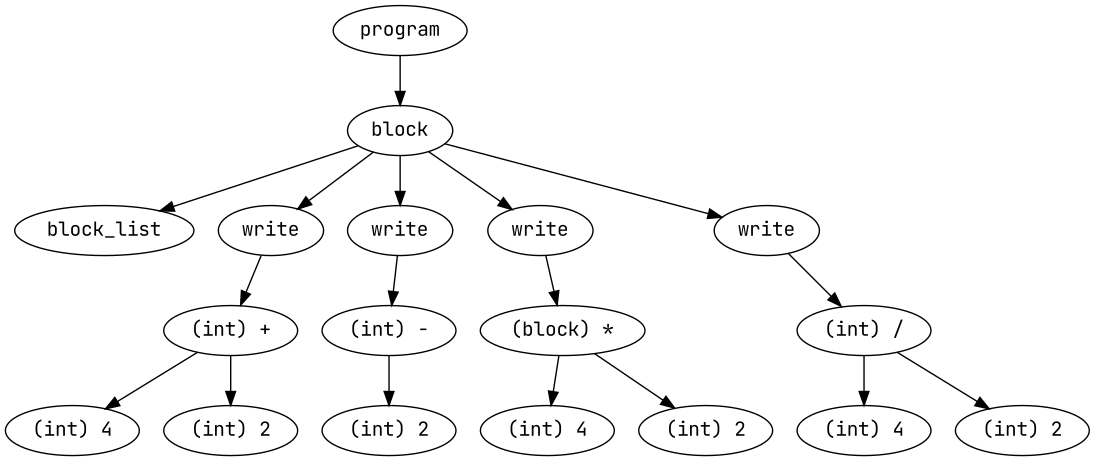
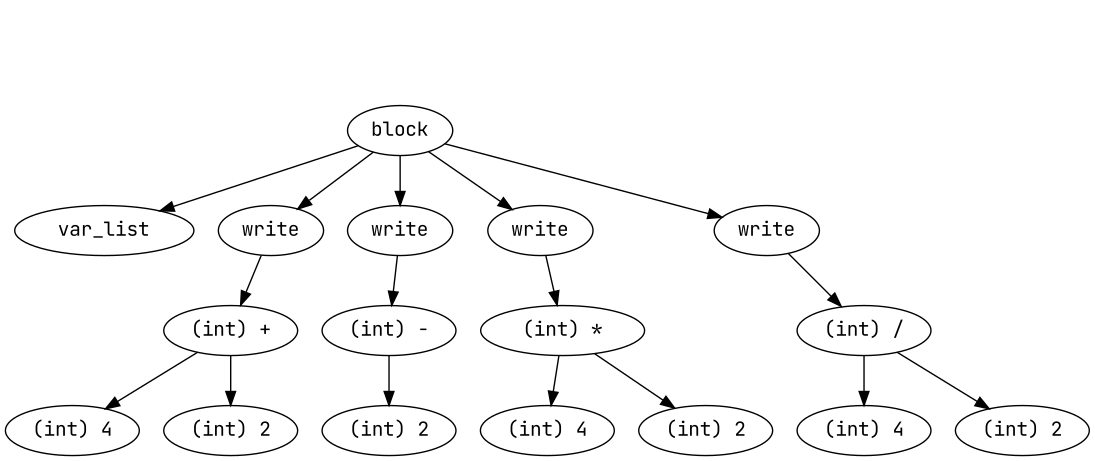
(400, 31) -> none
(104, 231) -> (104, 231)
(563, 331) -> (563, 331)
